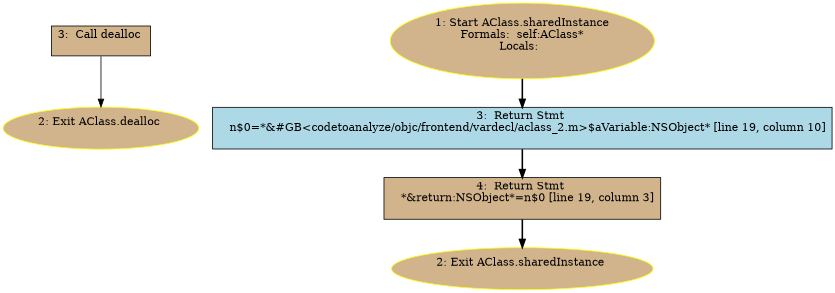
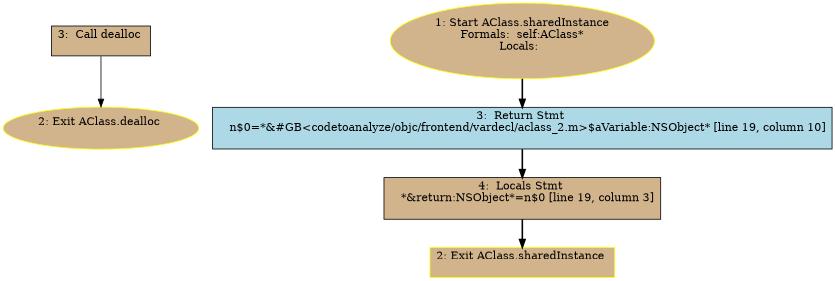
(522, 198) -> (522, 198)
(522, 269) -> (522, 262)
